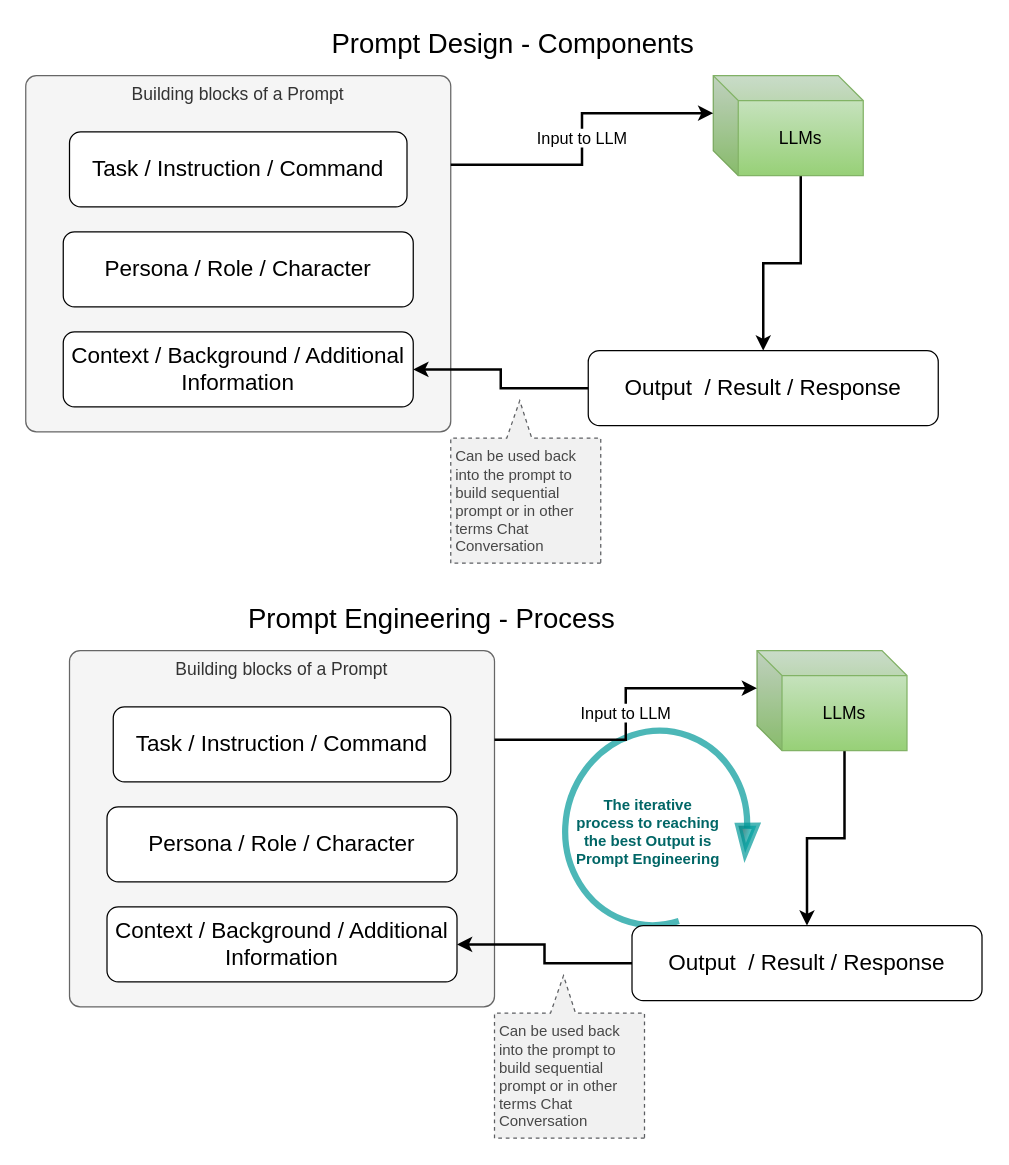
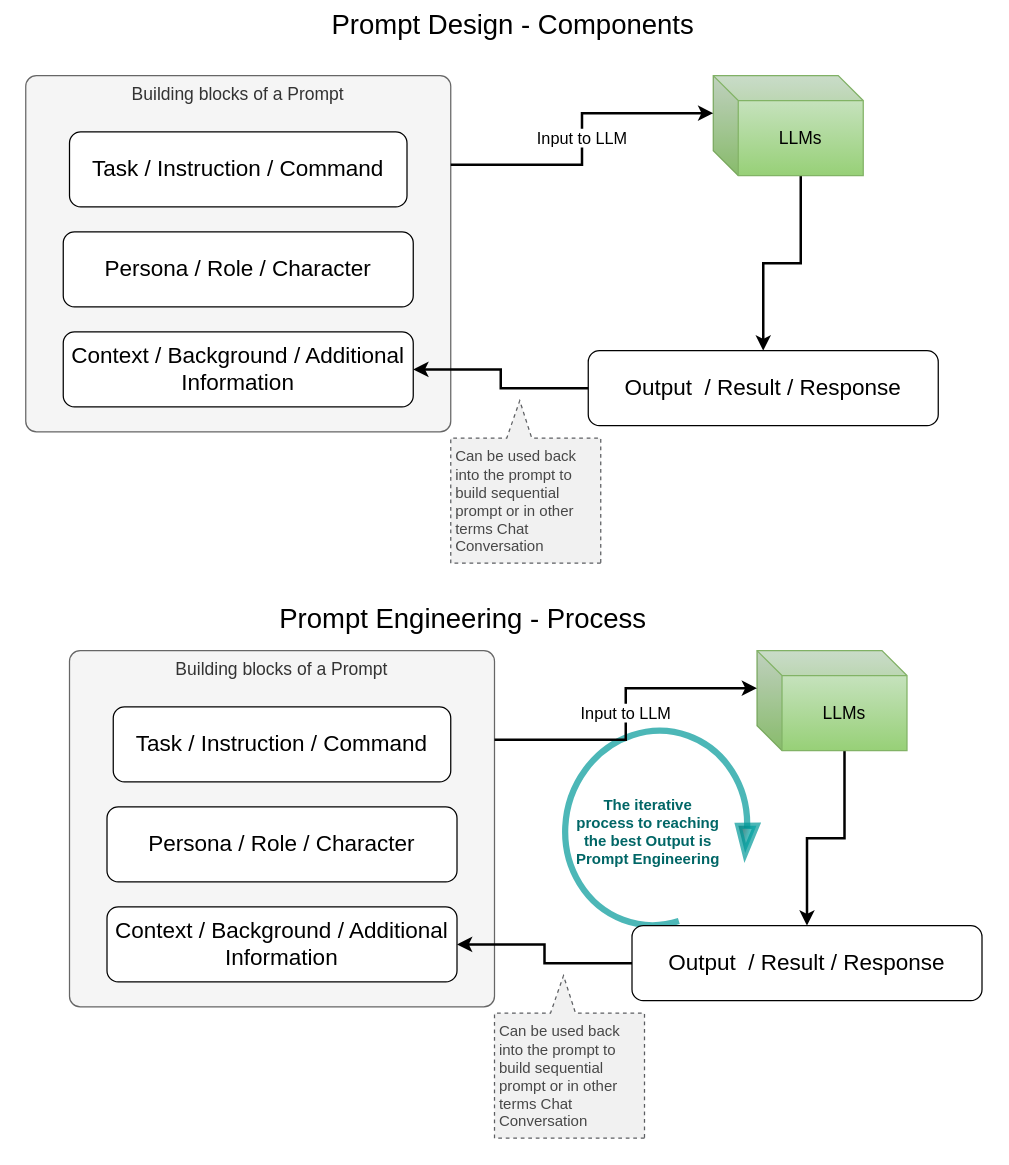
(513, 44) -> (513, 26)
(432, 619) -> (463, 619)
